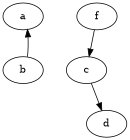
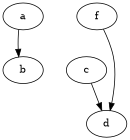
(93, 39) -> (115, 65)
(28, 47) -> (18, 39)
